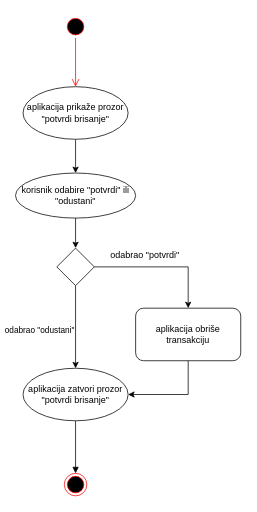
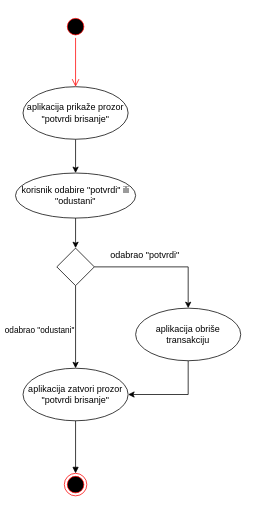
(188, 334) -> (188, 334)
